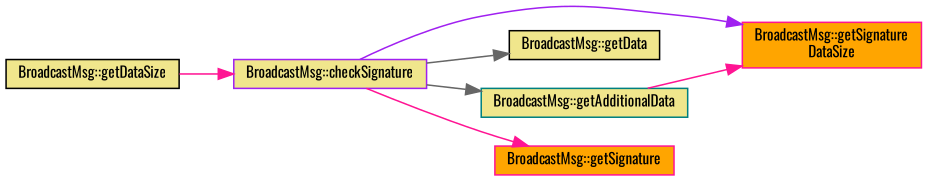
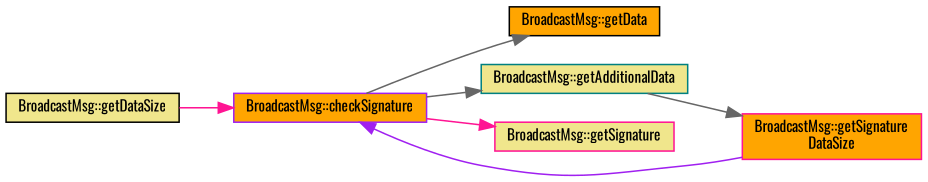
(540, 8) -> (555, 175)
(584, 45) -> (584, 21)
(330, 74) -> (330, 108)
(687, 79) -> (687, 103)
(584, 160) -> (584, 137)
